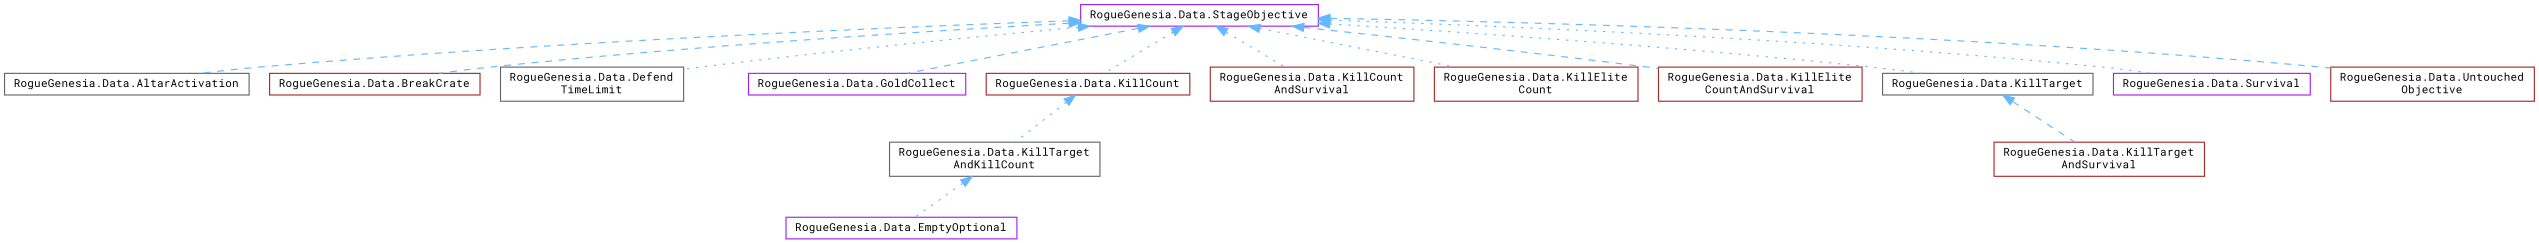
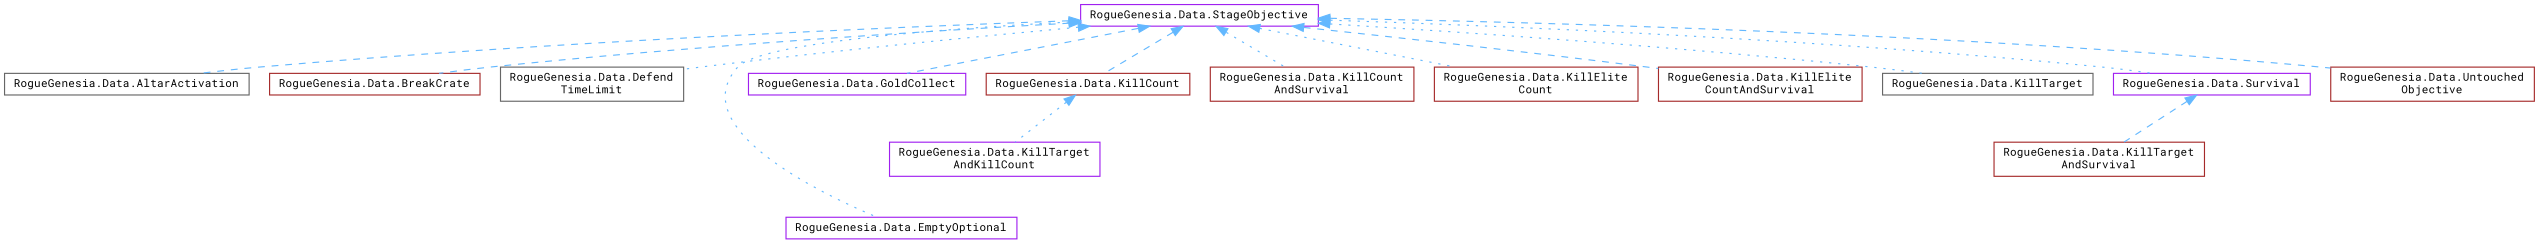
(1139, 53) -> (1139, 53)
(2044, 122) -> (2156, 122)
(995, 159) -> (995, 159)
(939, 200) -> (786, 50)
